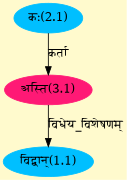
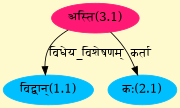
(48, 50) -> (125, 48)
